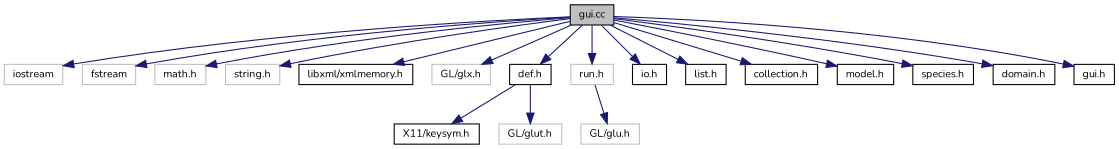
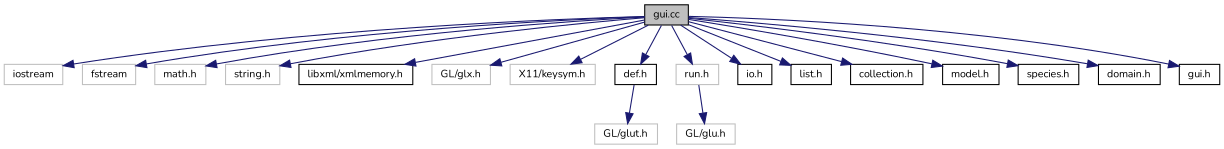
(488, 101) -> (614, 42)
(437, 134) -> (553, 74)
